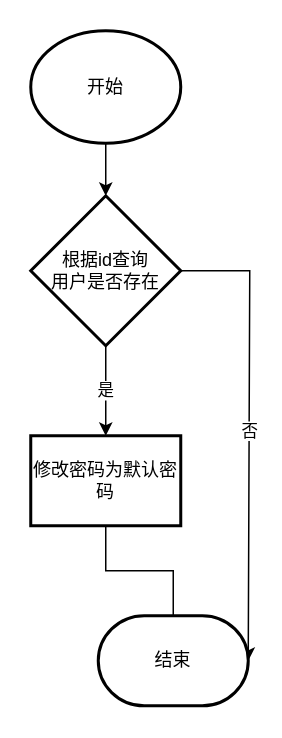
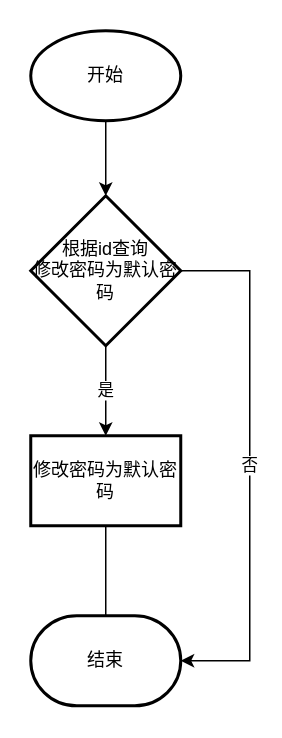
(106, 87) -> (106, 76)
(106, 271) -> (106, 271)
(173, 661) -> (106, 661)
